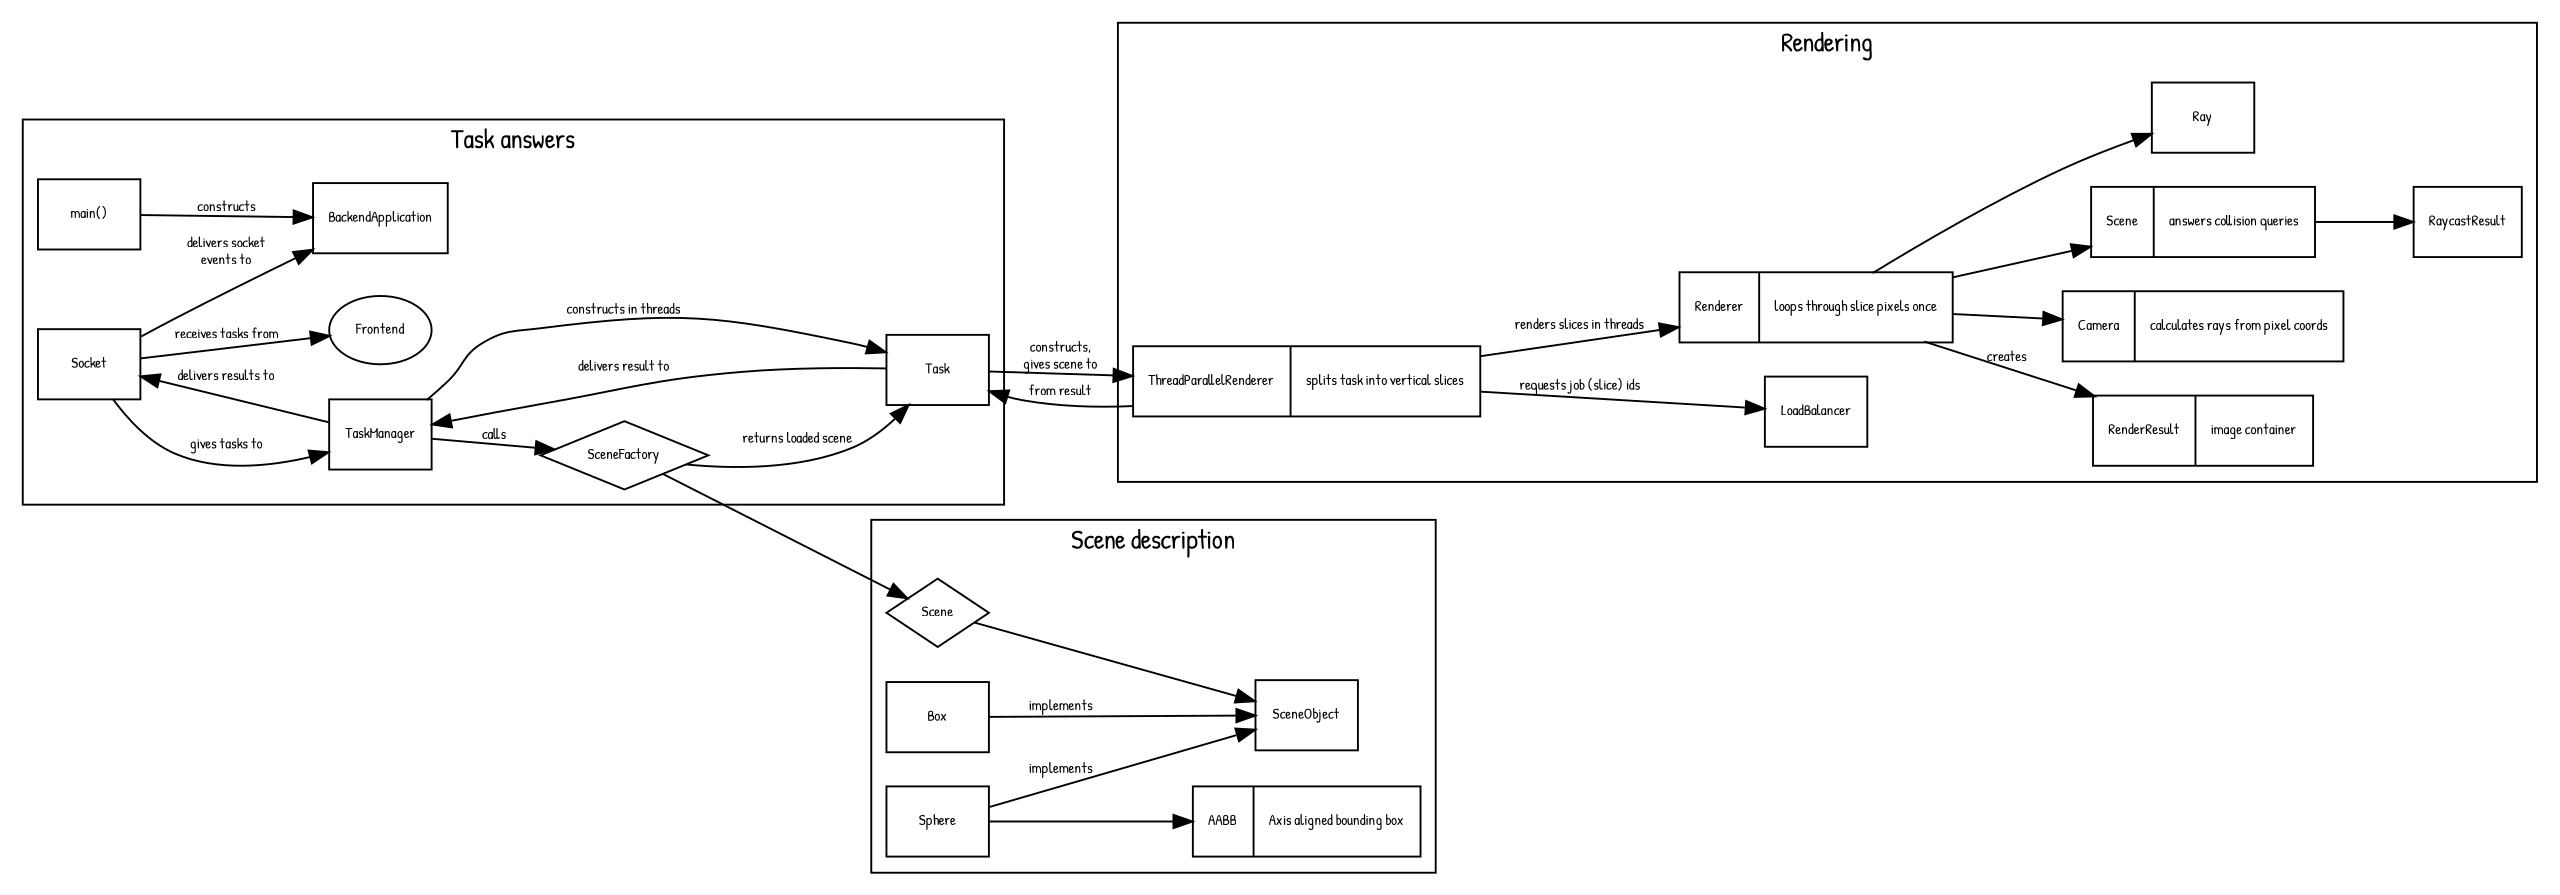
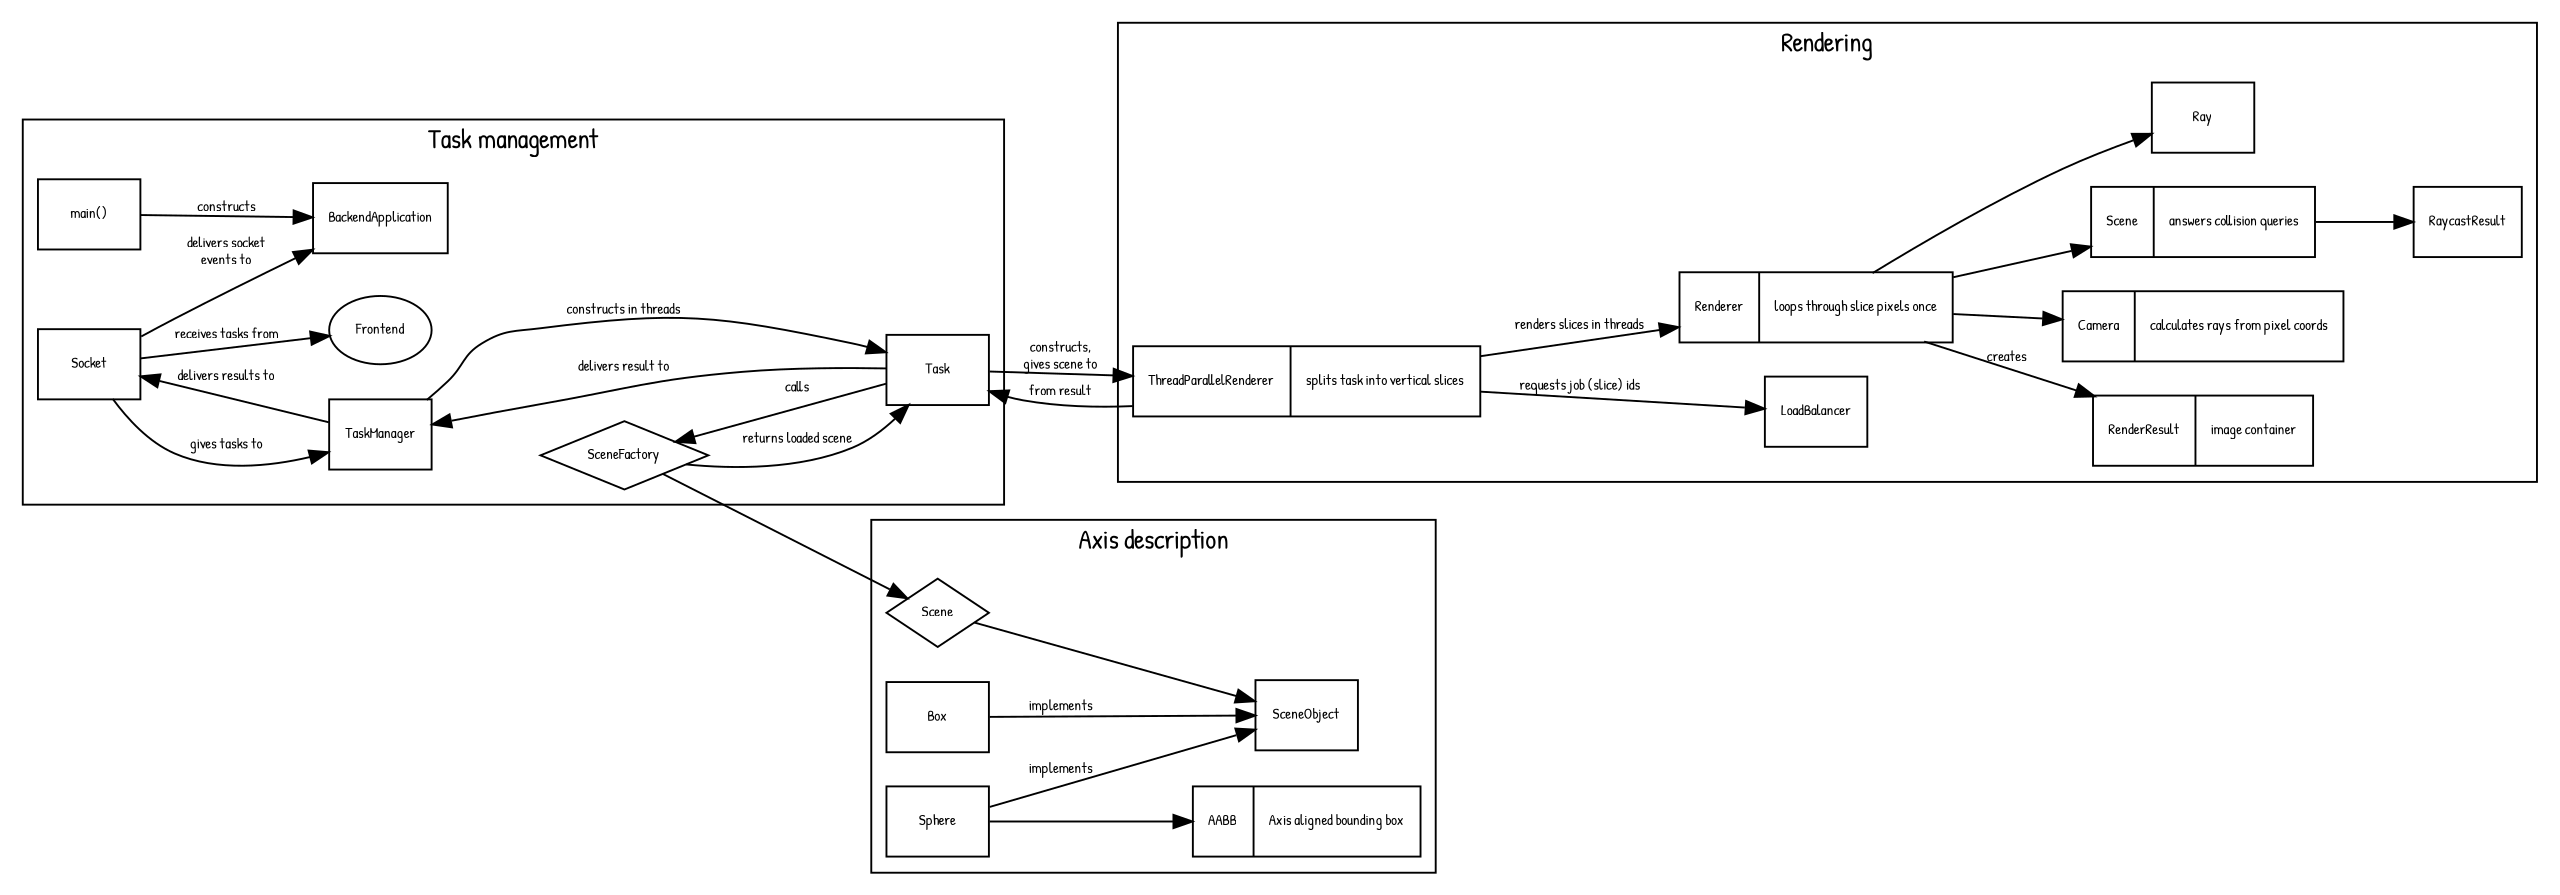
(513, 141) -> (513, 141)
(484, 443) -> (790, 410)
(1153, 542) -> (1153, 542)
